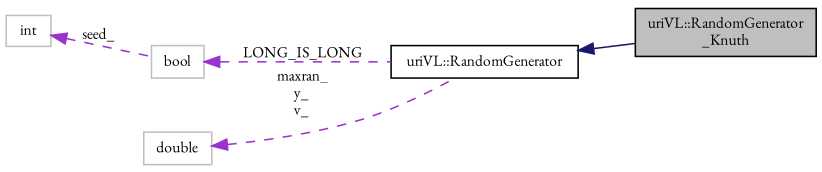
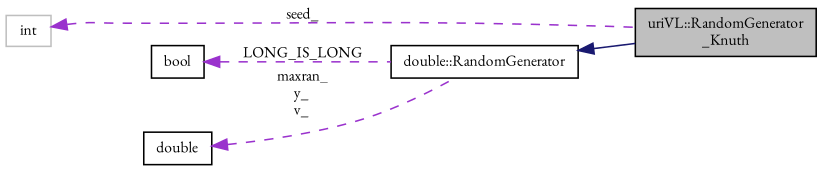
(109, 48) -> (351, 23)
(178, 62) -> (178, 62)
(485, 62) -> (485, 62)
(178, 148) -> (178, 148)
